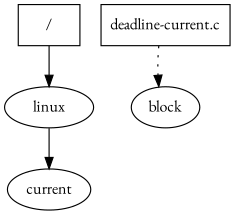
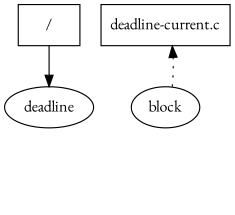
(158, 61) -> (173, 72)
(49, 107) -> (49, 107)
(49, 190) -> none
